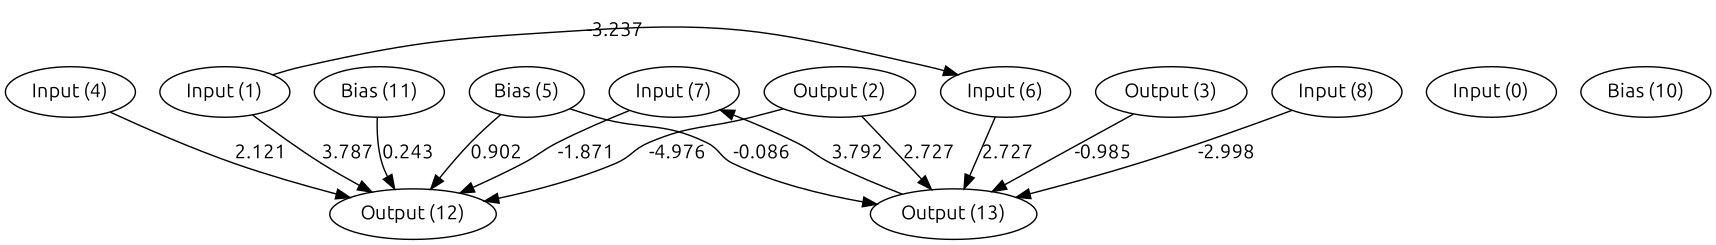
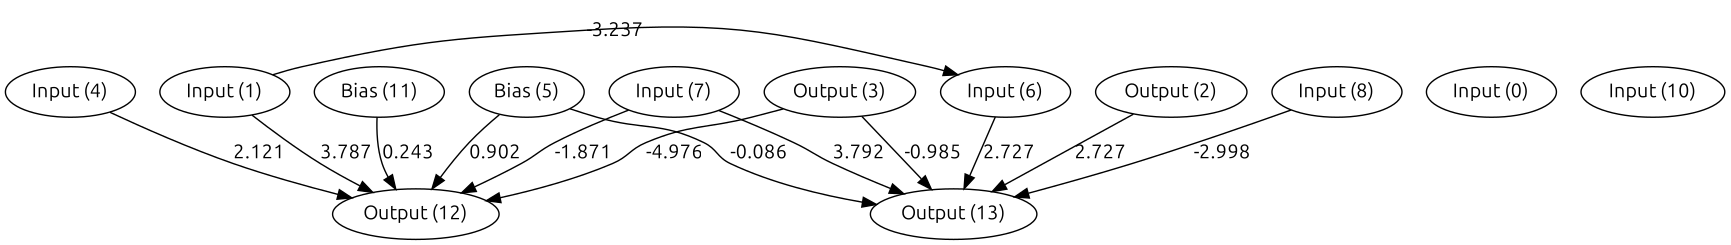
(1646, 92) -> (1653, 92)
(639, 148) -> (639, 146)
(818, 156) -> (805, 148)
